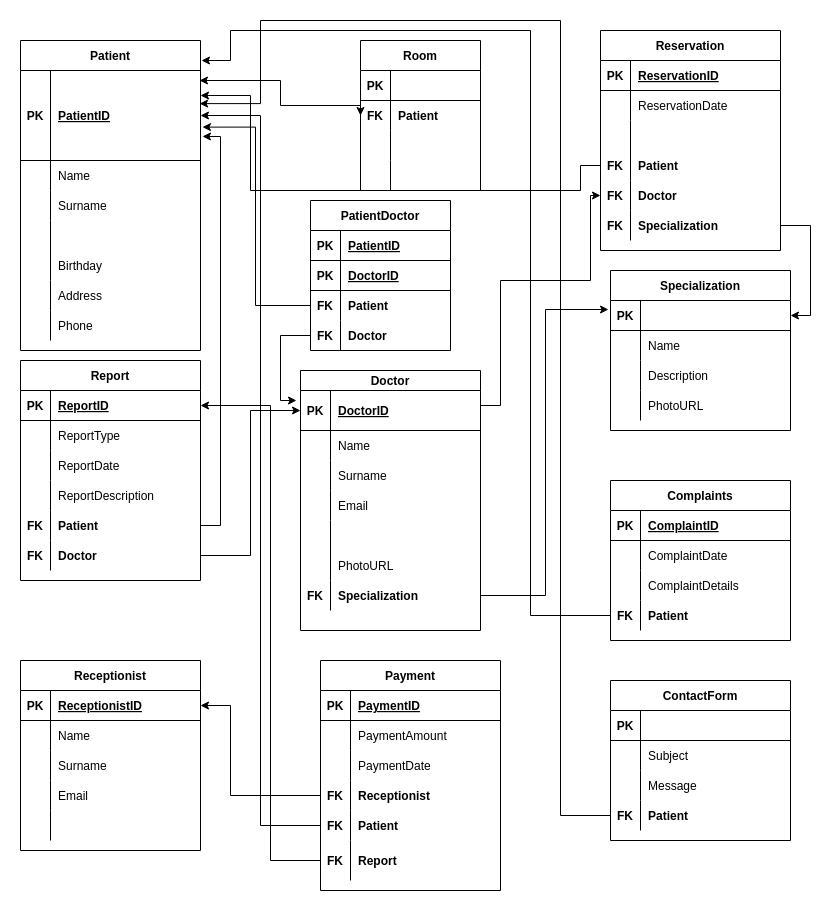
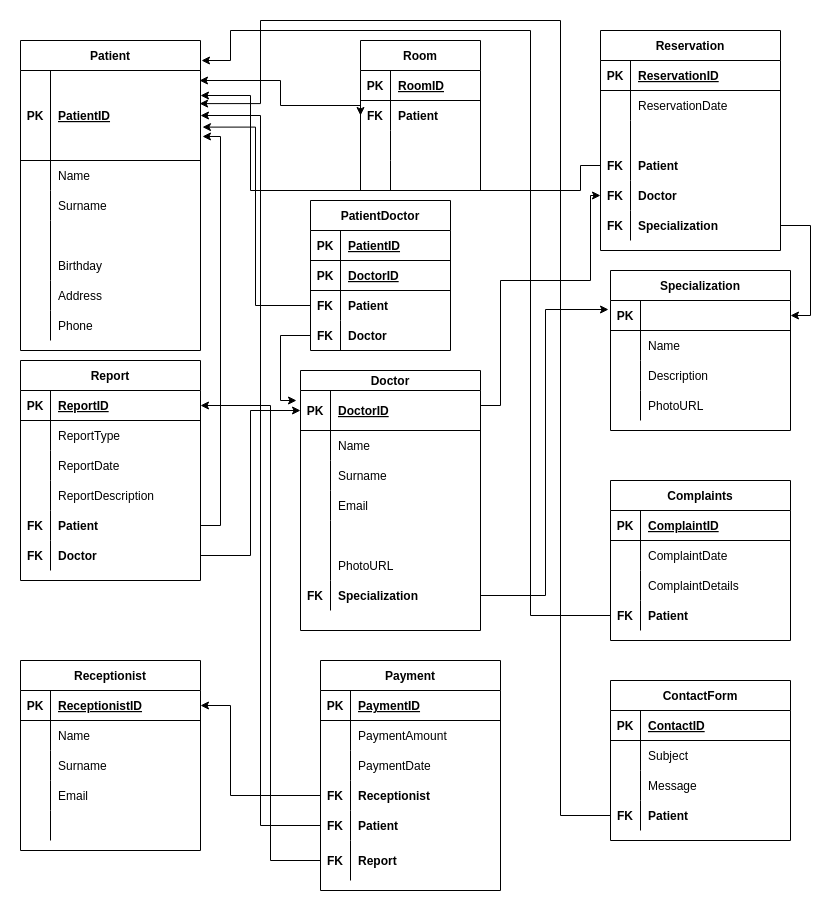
none -> (436, 86)
none -> (716, 726)
